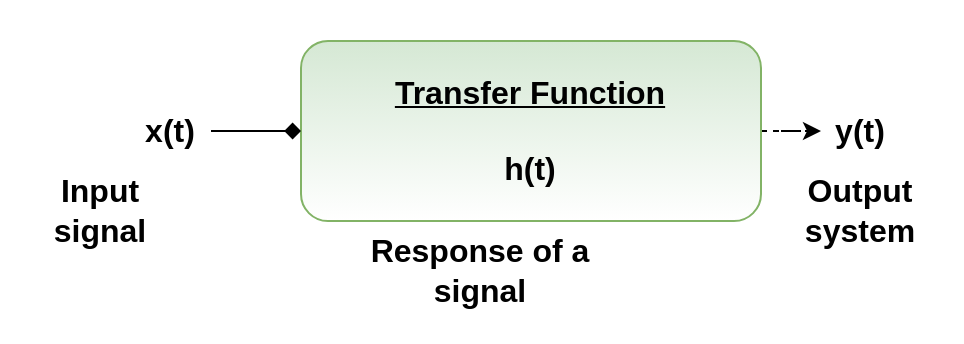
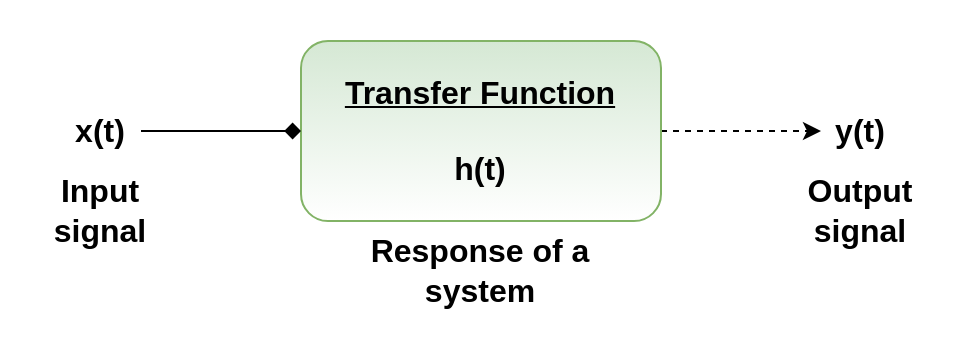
(171, 131) -> (101, 131)
(531, 131) -> (481, 131)
(861, 211) -> (861, 211)
(481, 271) -> (481, 271)
